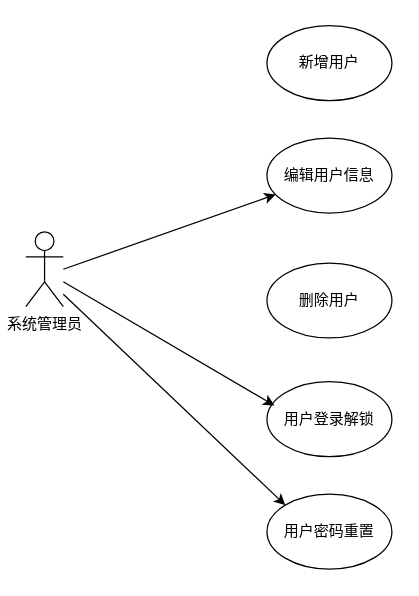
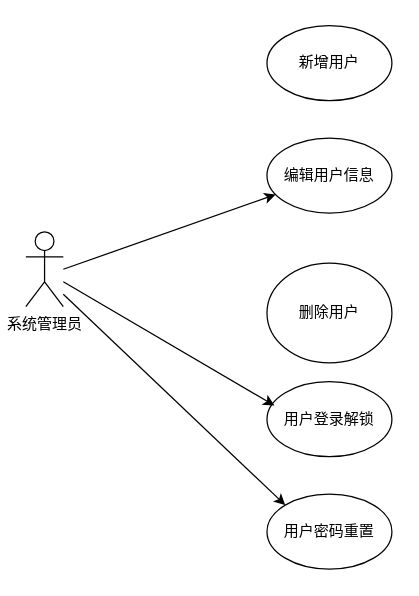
(329, 301) -> (329, 313)
